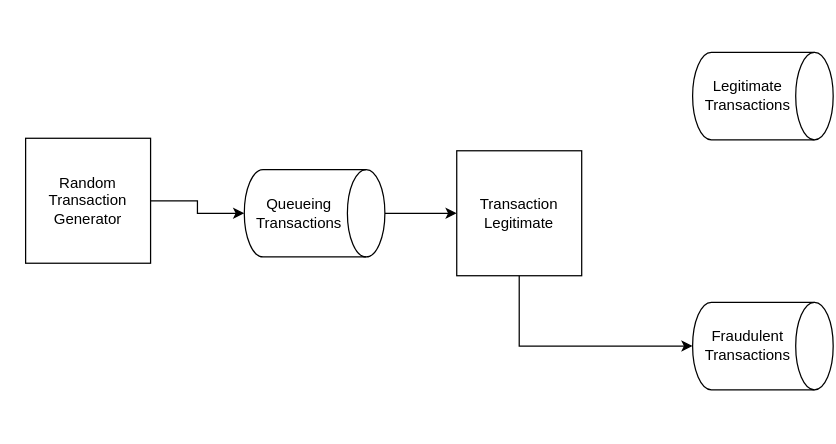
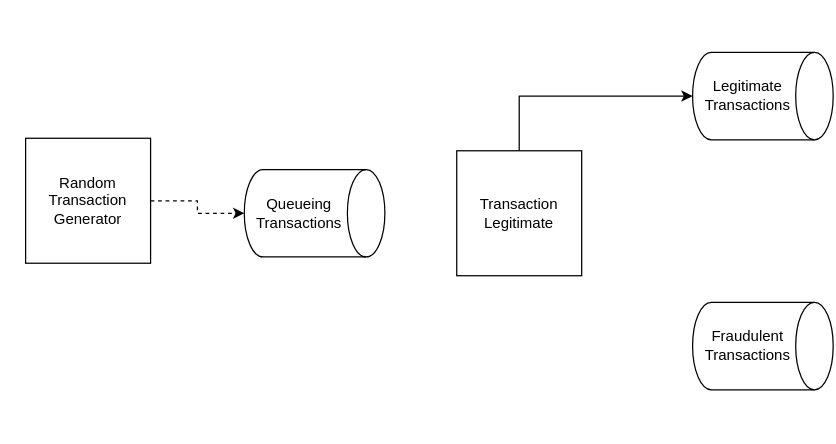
none -> (575, 96)
(198, 203) -> (198, 203)
(416, 213) -> none
(567, 346) -> none
